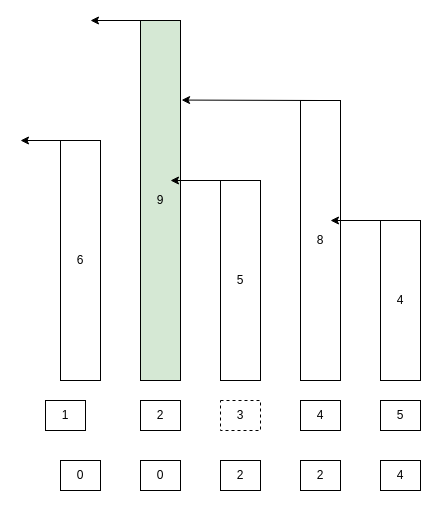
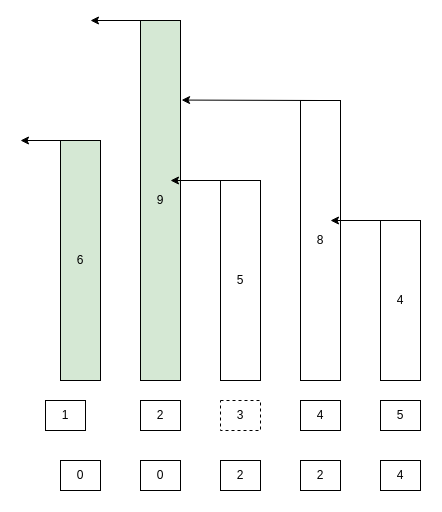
(81, 261) -> (81, 261)
